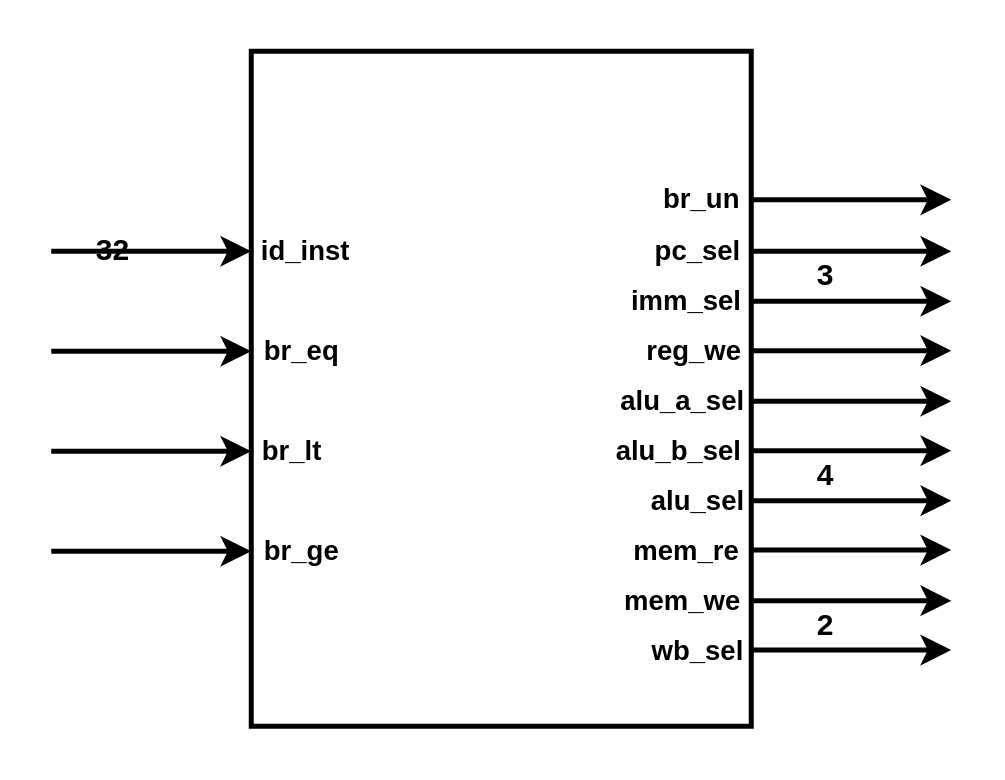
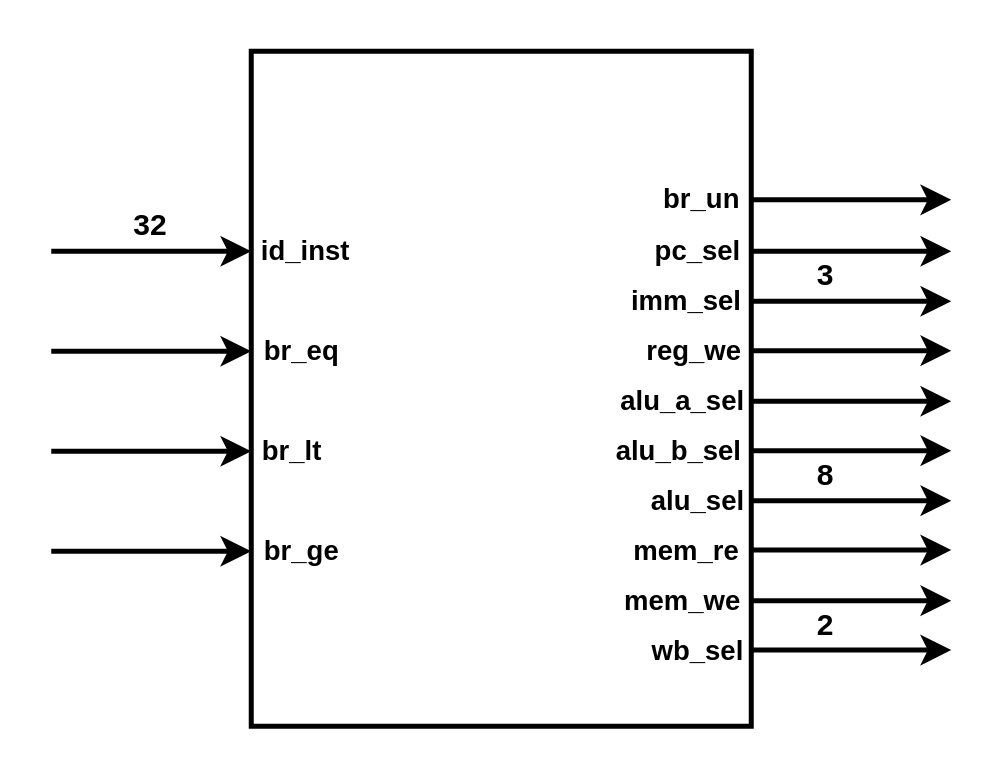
(114, 251) -> (151, 226)
(826, 476) -> (826, 476)
